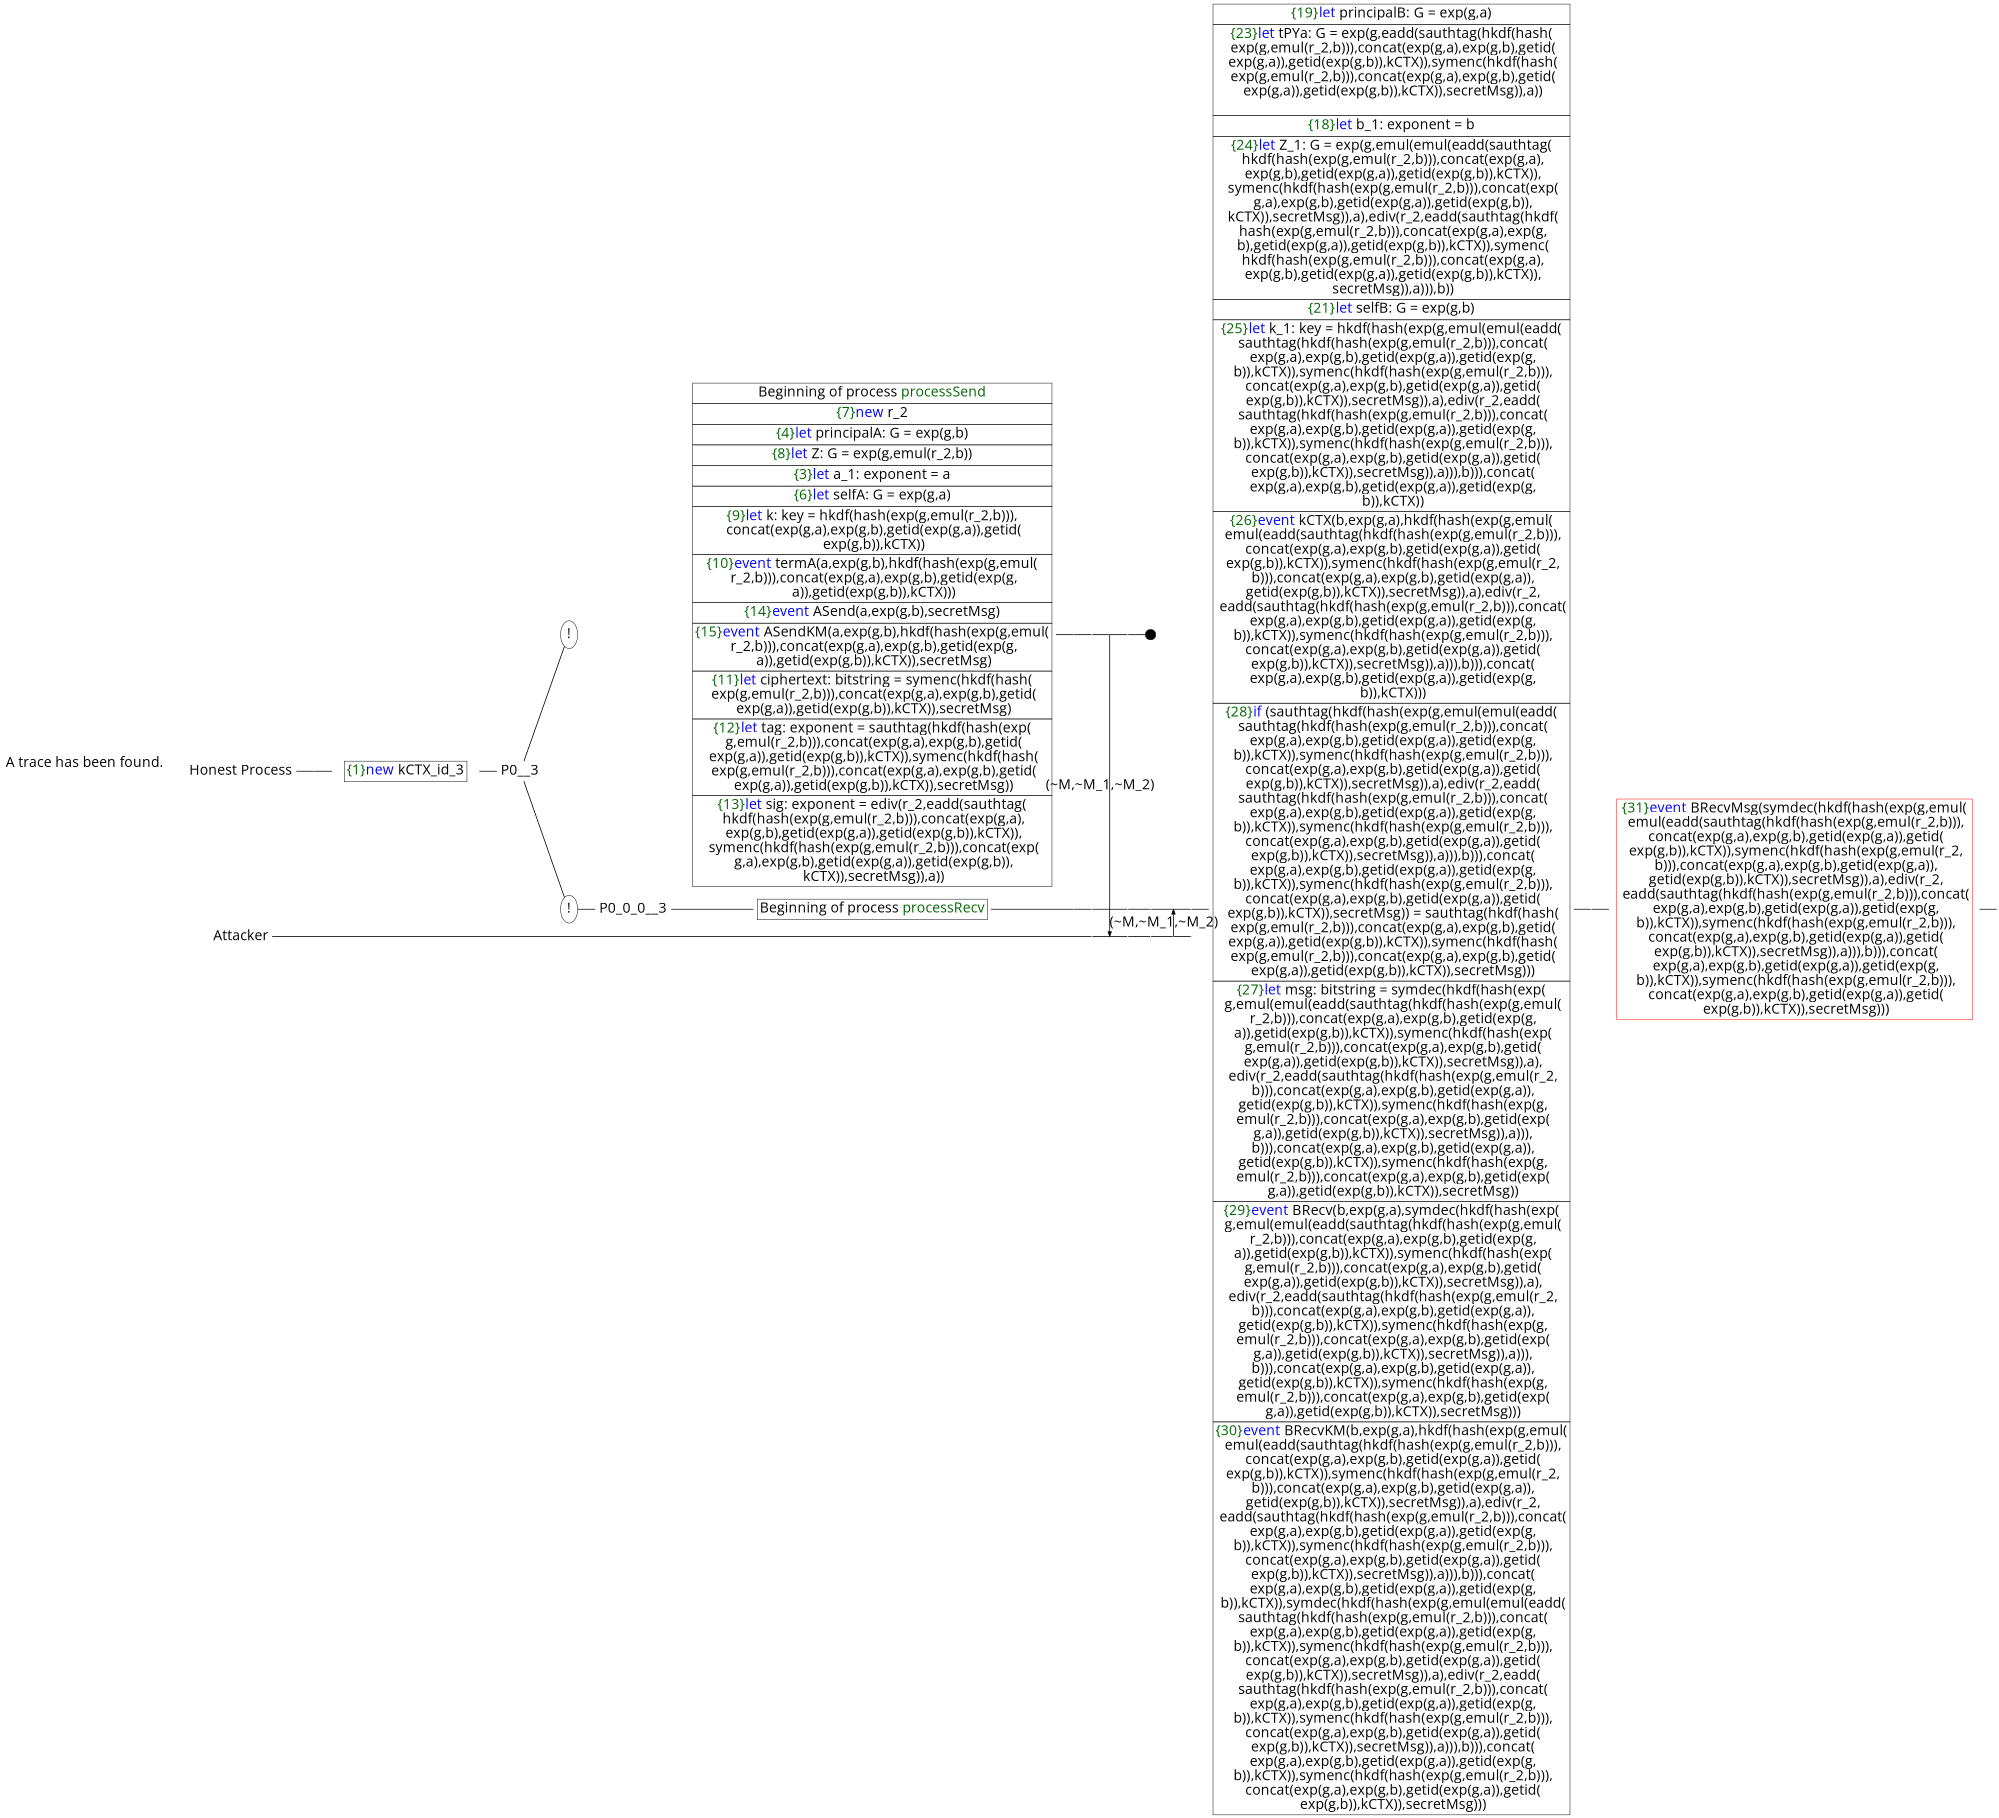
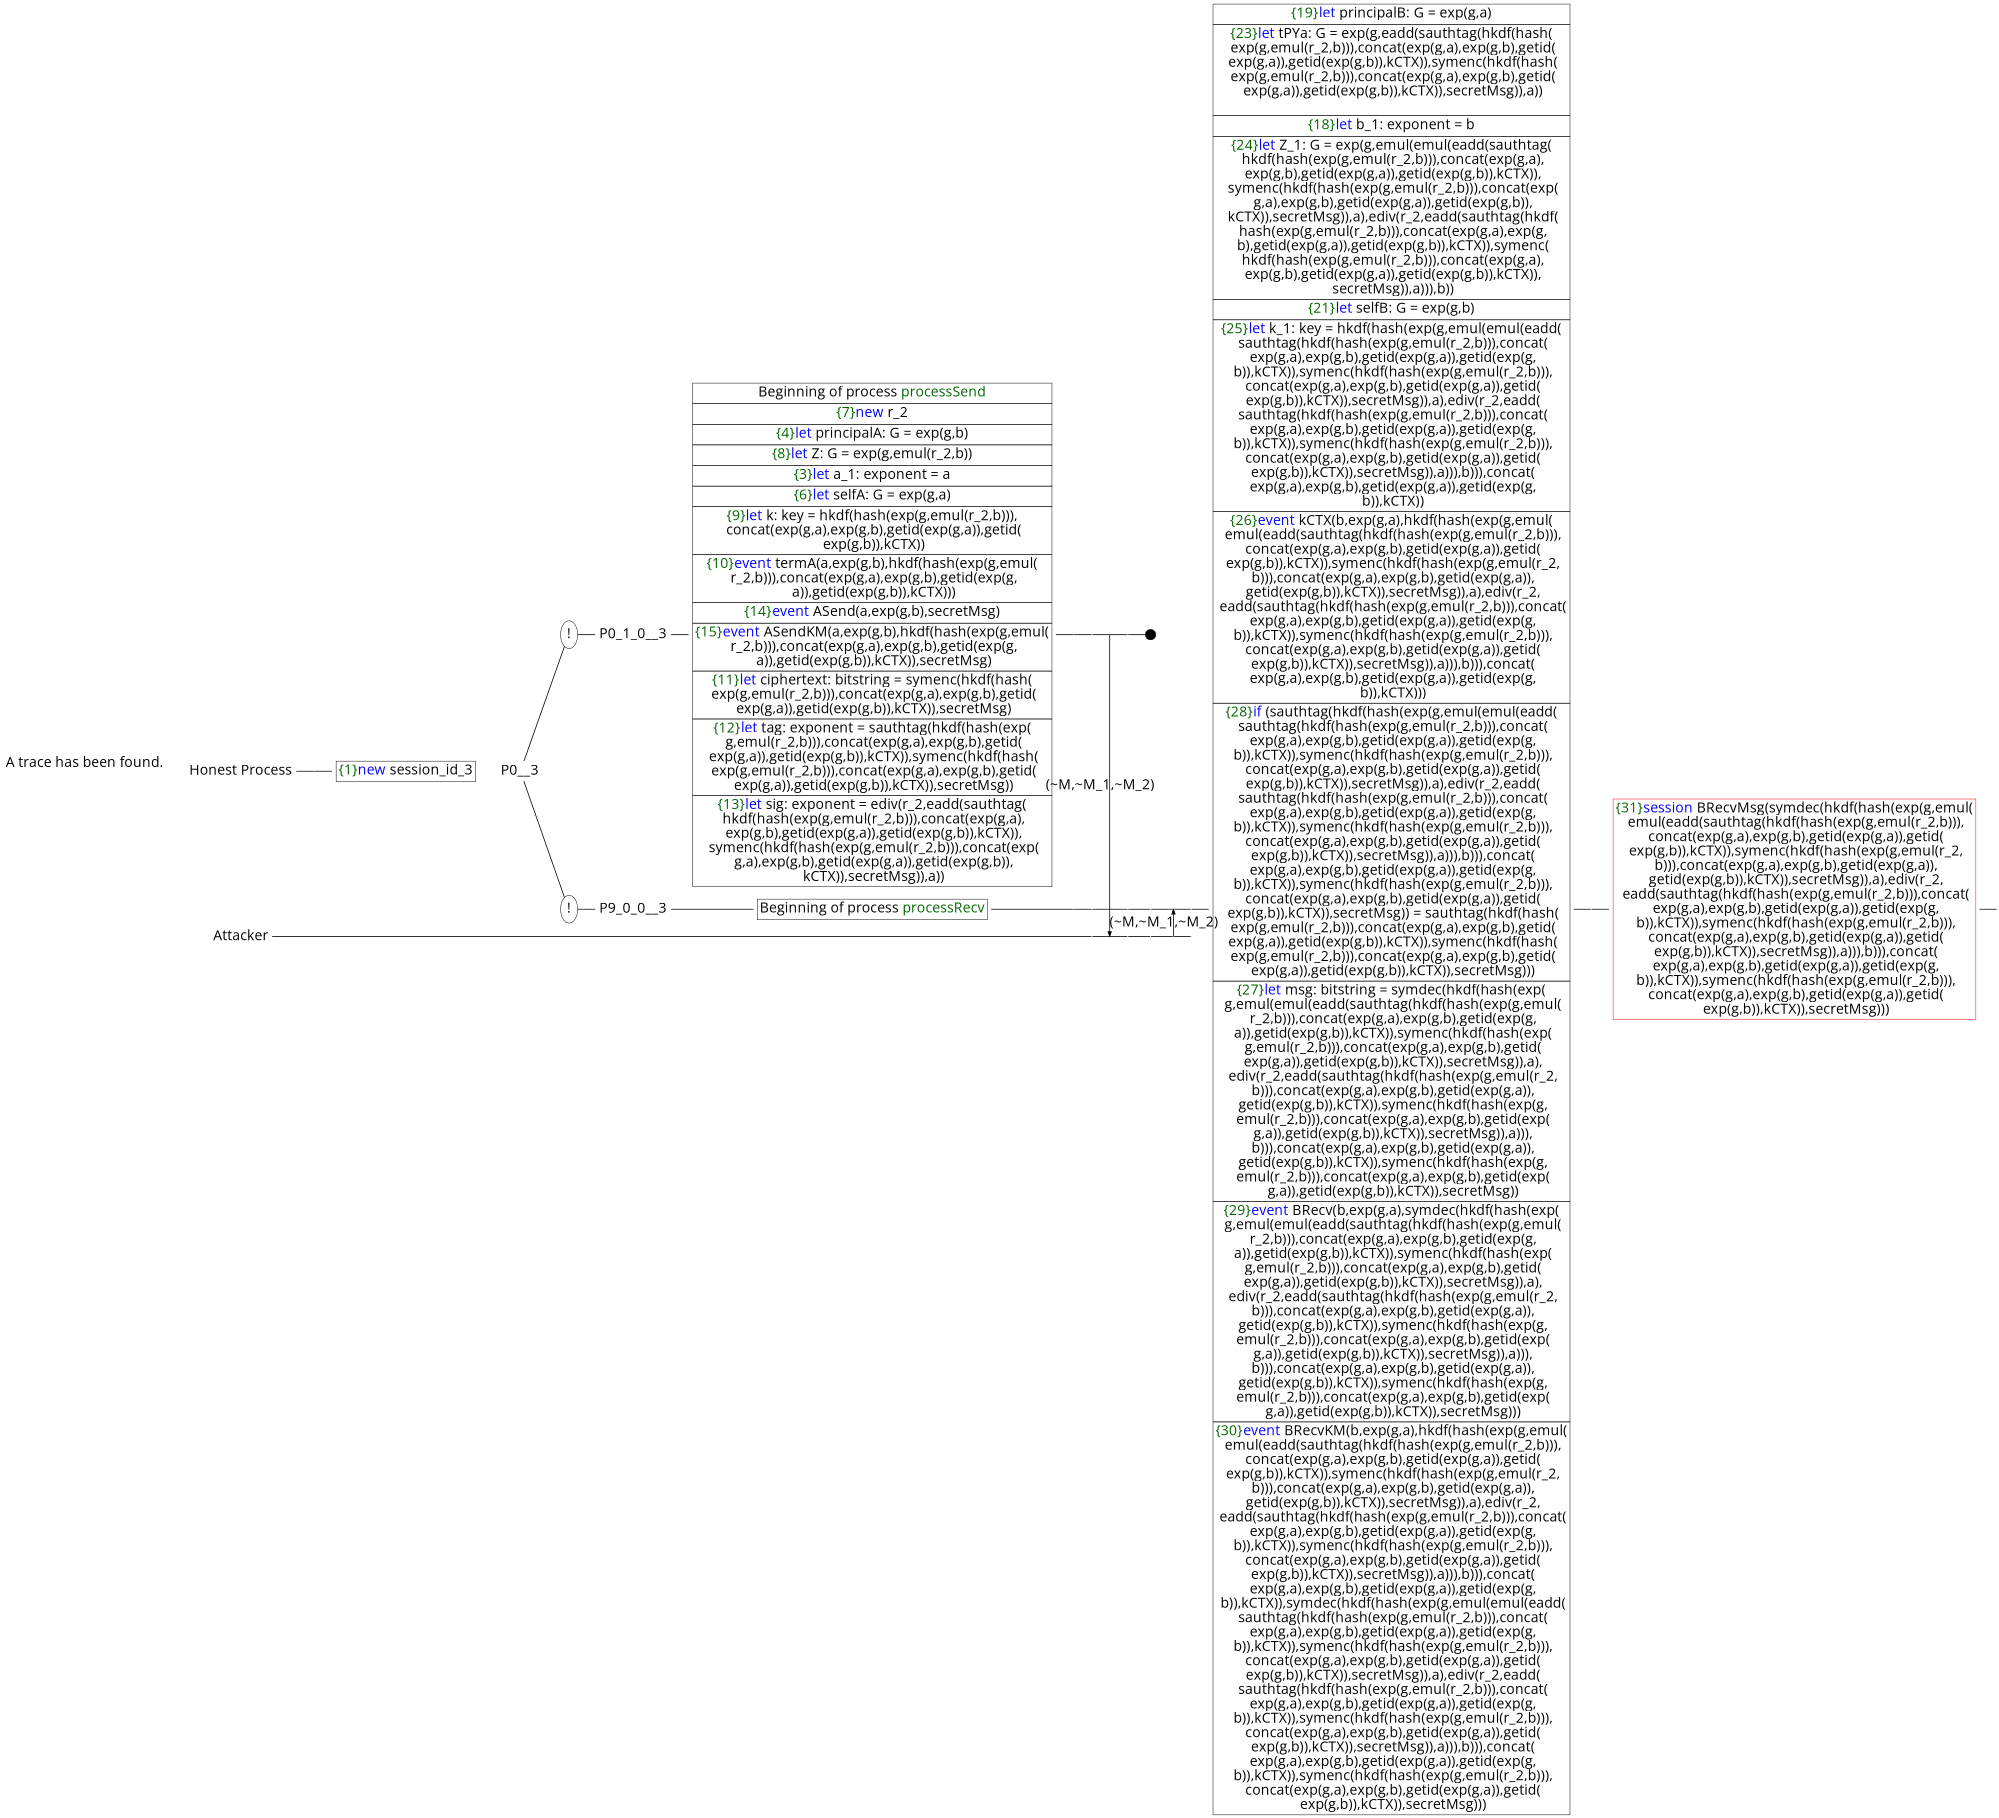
none -> (633, 635)
(431, 770) -> (431, 770)
(488, 771) -> none
(1668, 808) -> (1668, 808)
(633, 909) -> (633, 909)
